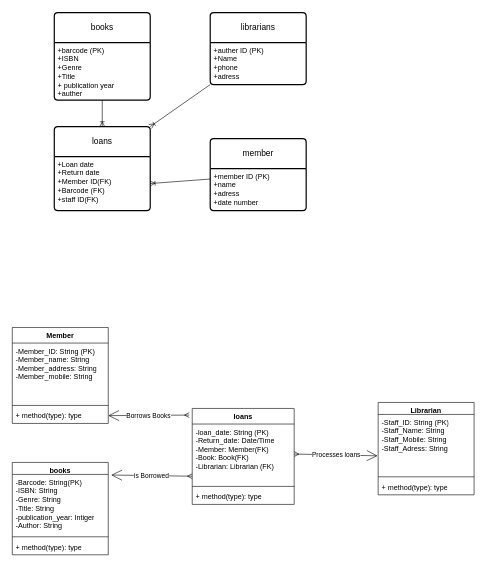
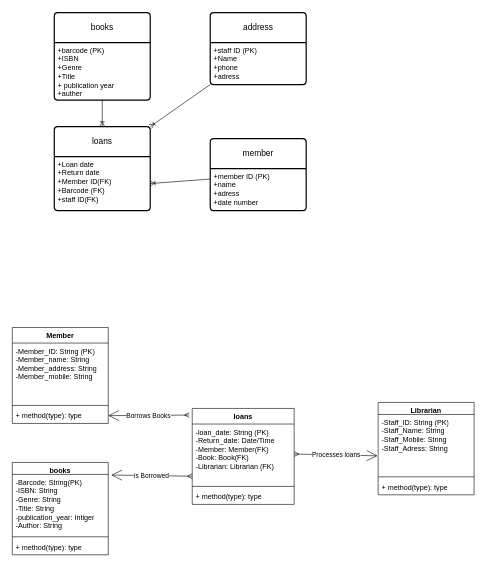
(258, 27) -> (258, 27)
(242, 64) -> (240, 64)
